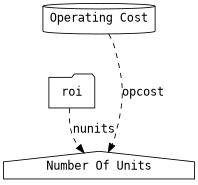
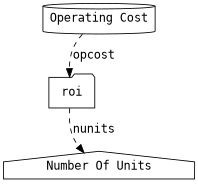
(122, 89) -> (72, 50)
